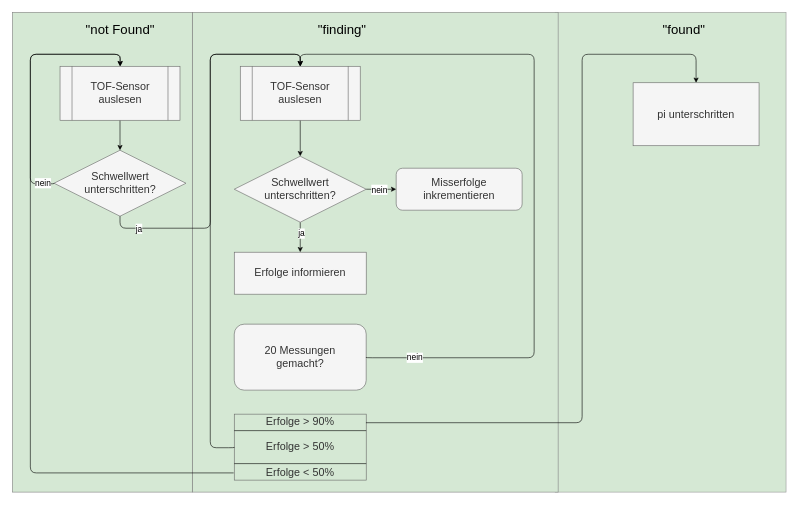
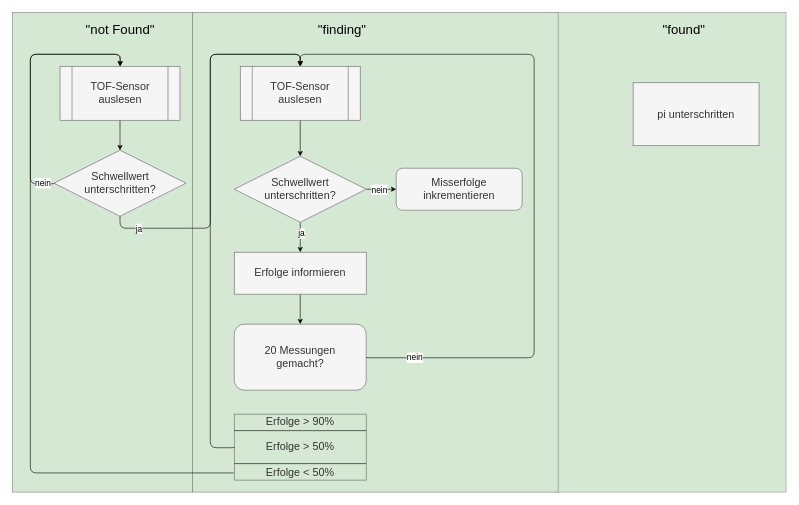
(584, 56) -> none
none -> (300, 318)
